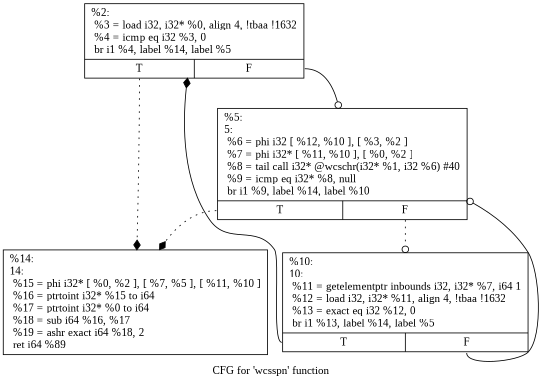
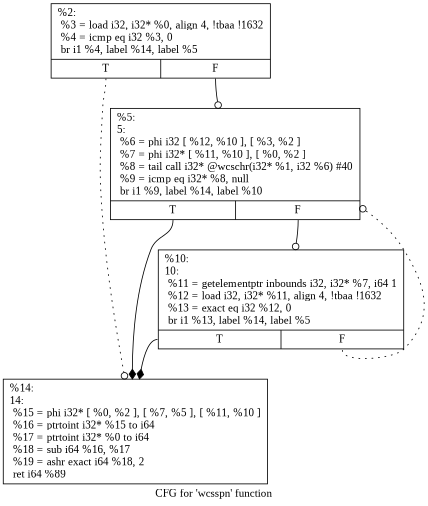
(139, 159) -> (103, 226)
(187, 220) -> (140, 290)
(222, 230) -> (146, 352)
(405, 233) -> (298, 232)
(538, 298) -> (424, 306)
